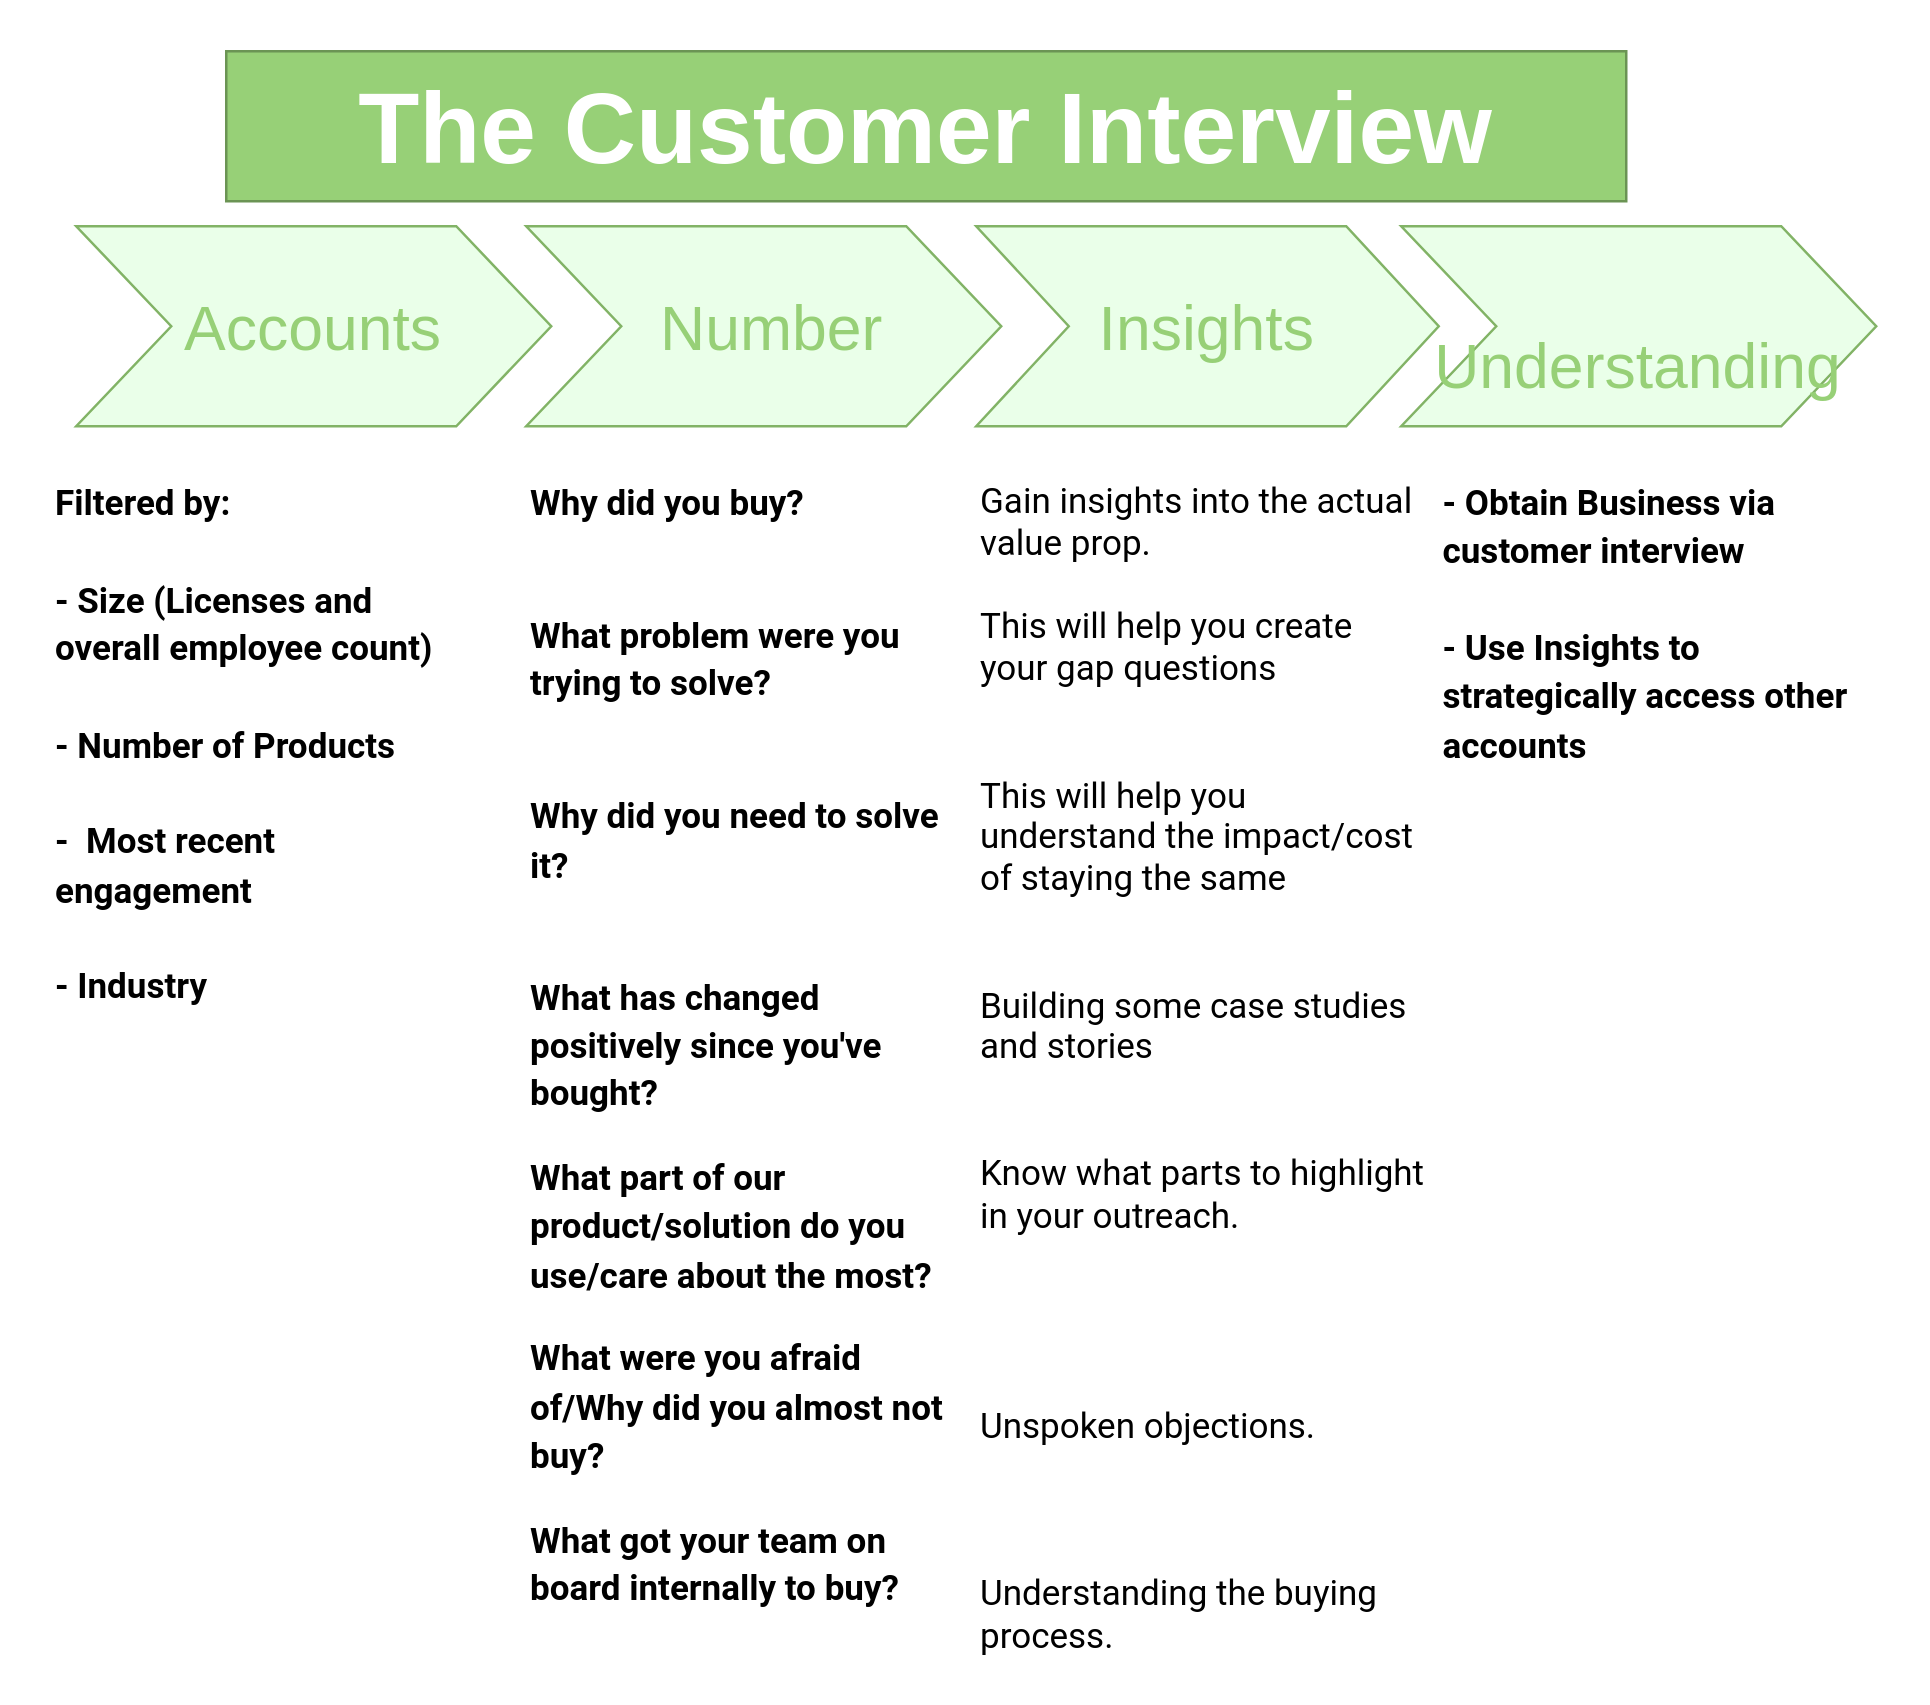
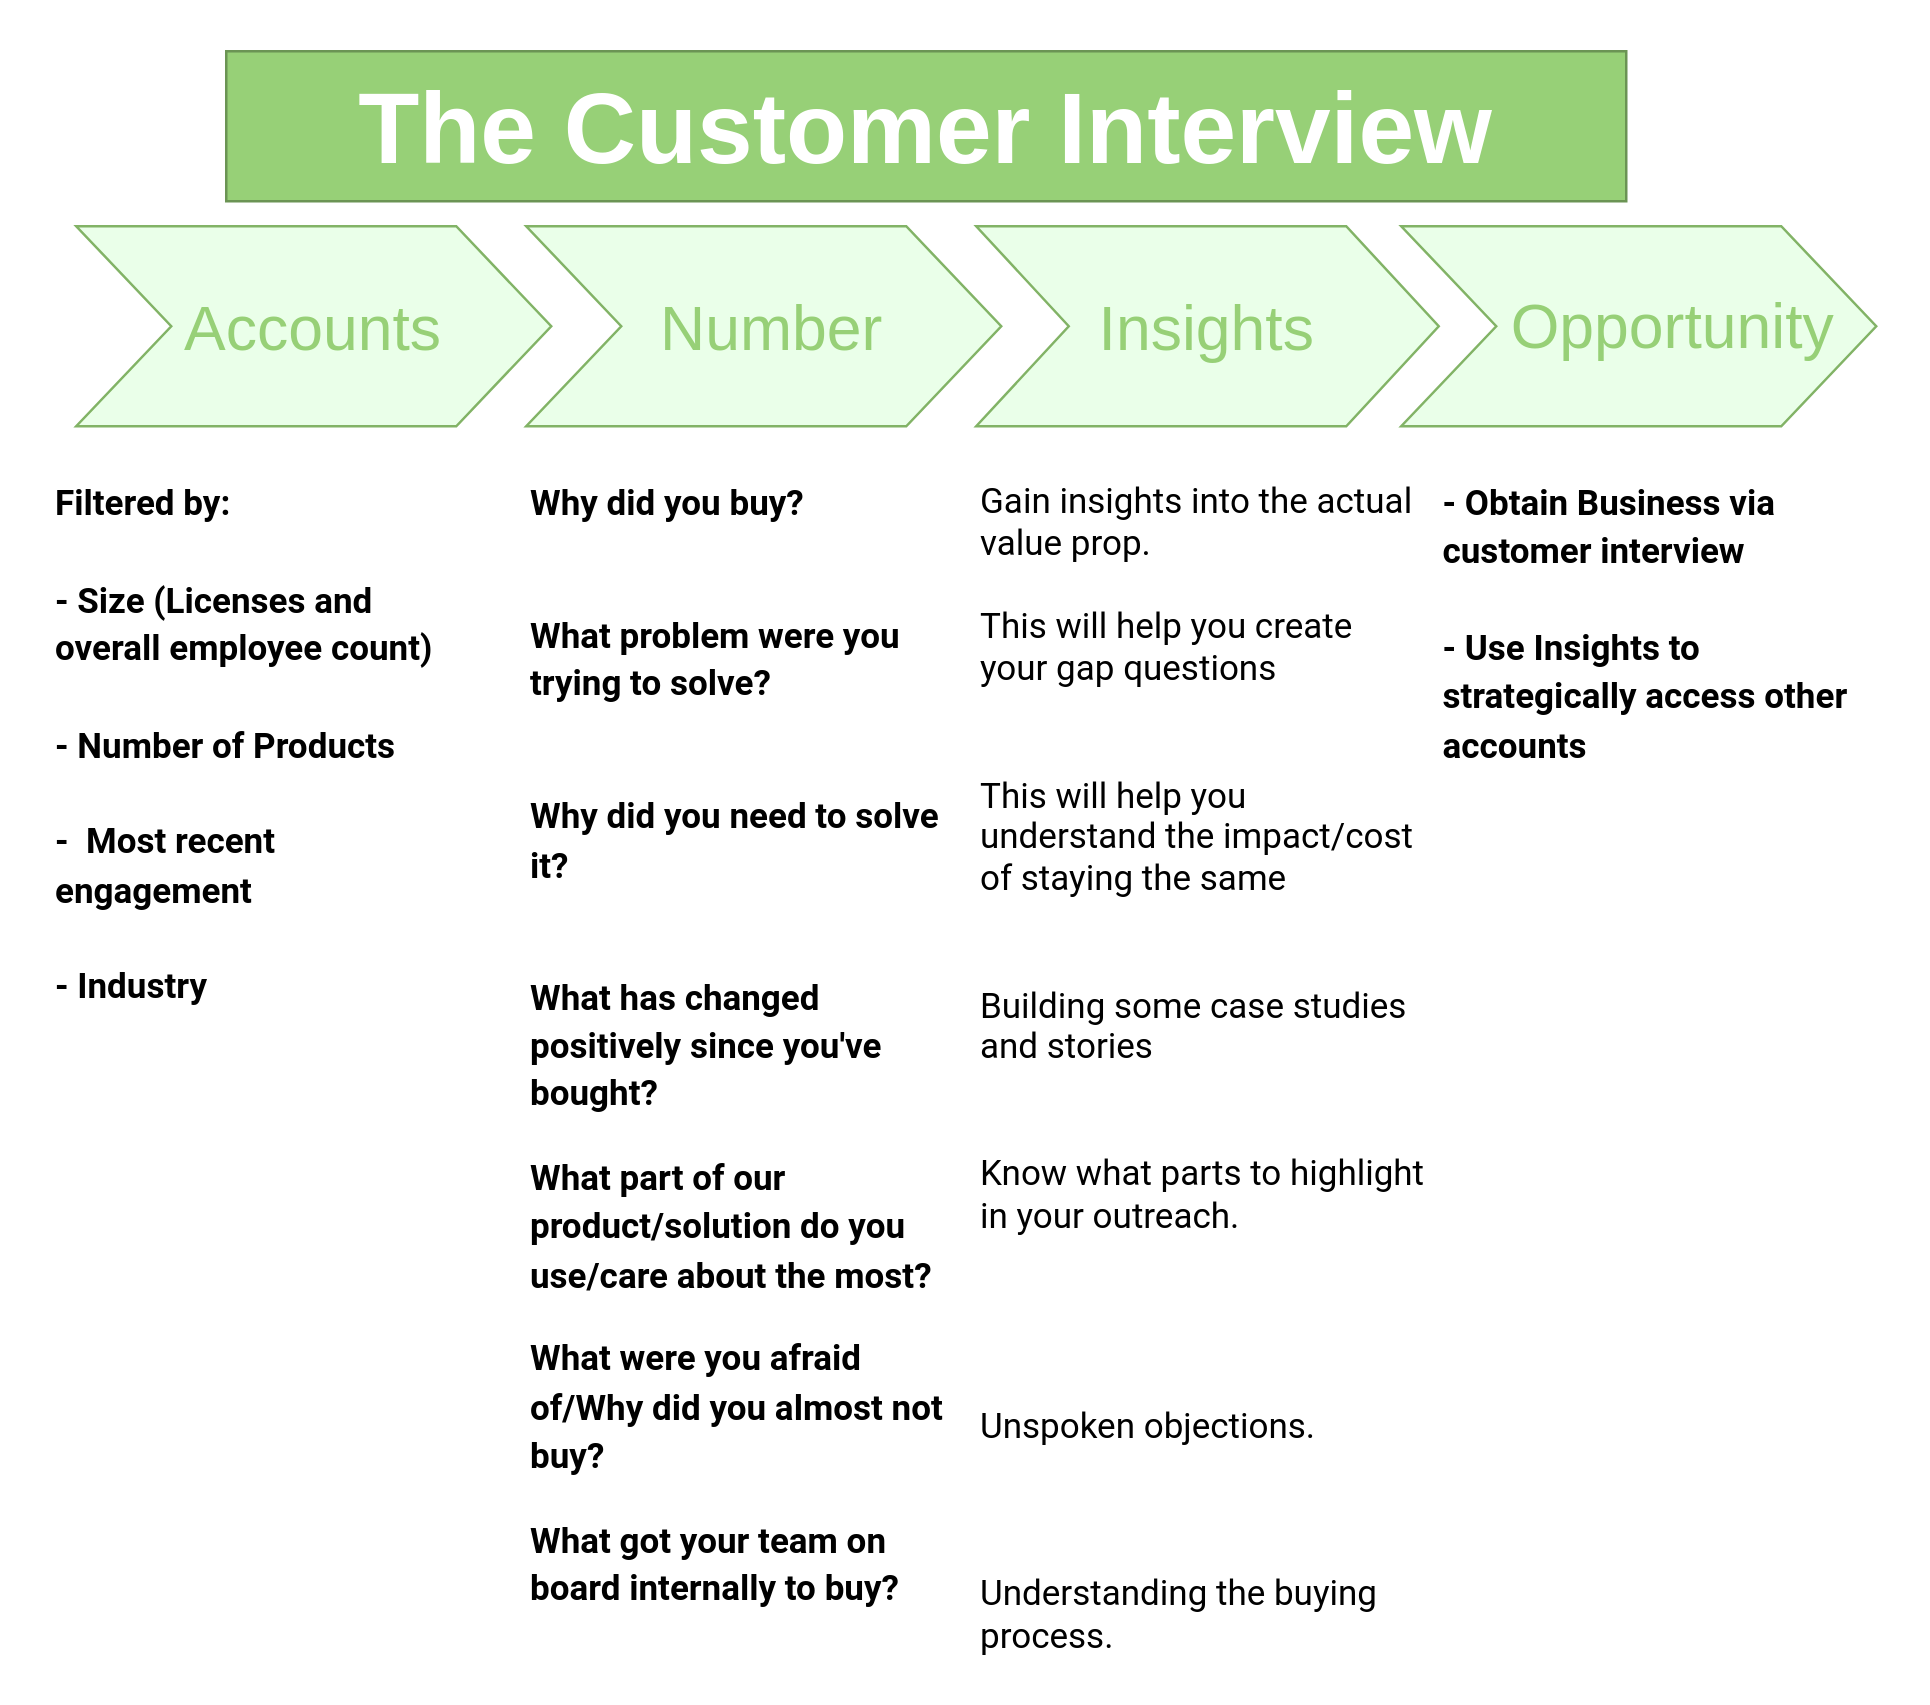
(1639, 326) -> (1639, 326)
